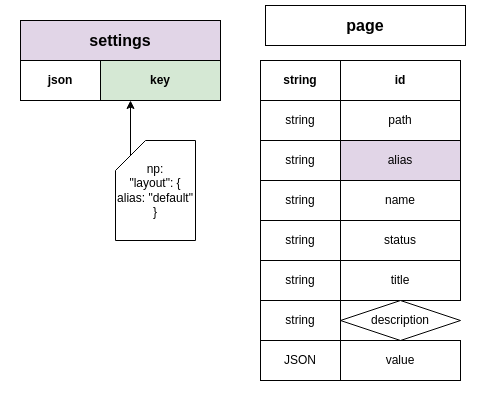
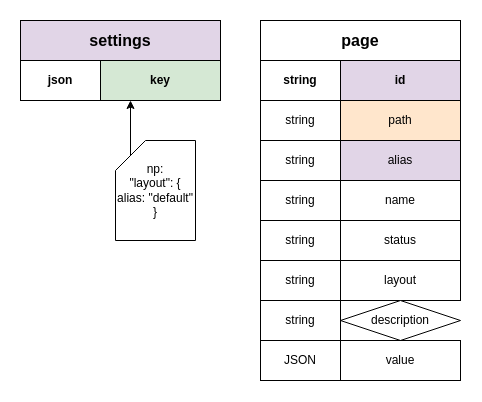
(366, 26) -> (361, 41)
(401, 81) -> (401, 81)
(401, 121) -> (401, 121)
(401, 281) -> (401, 281)
